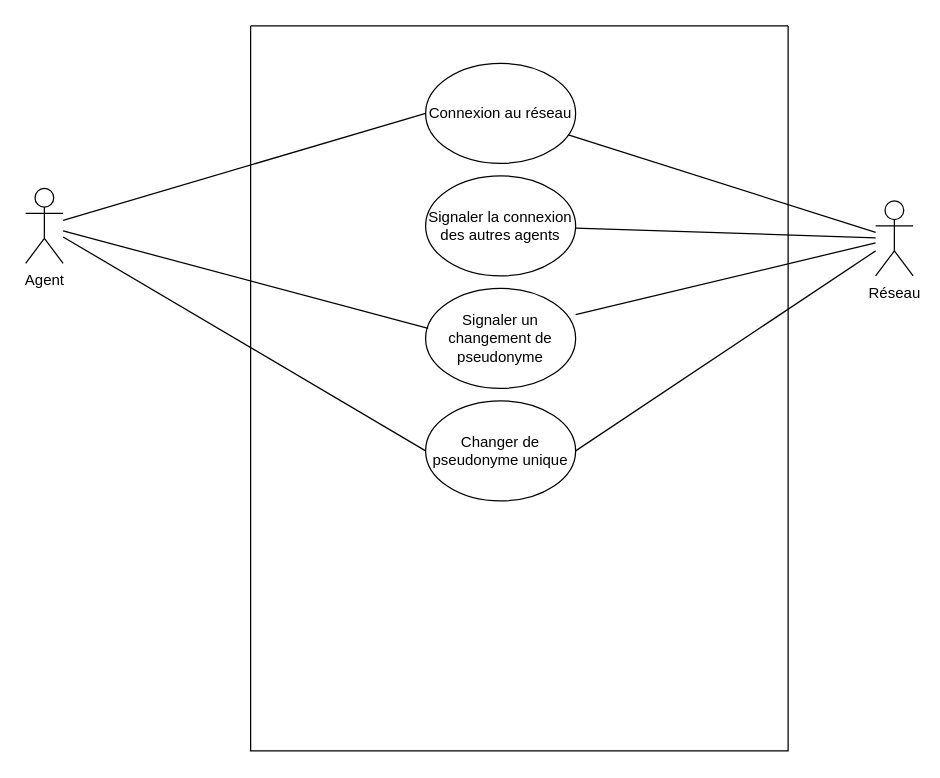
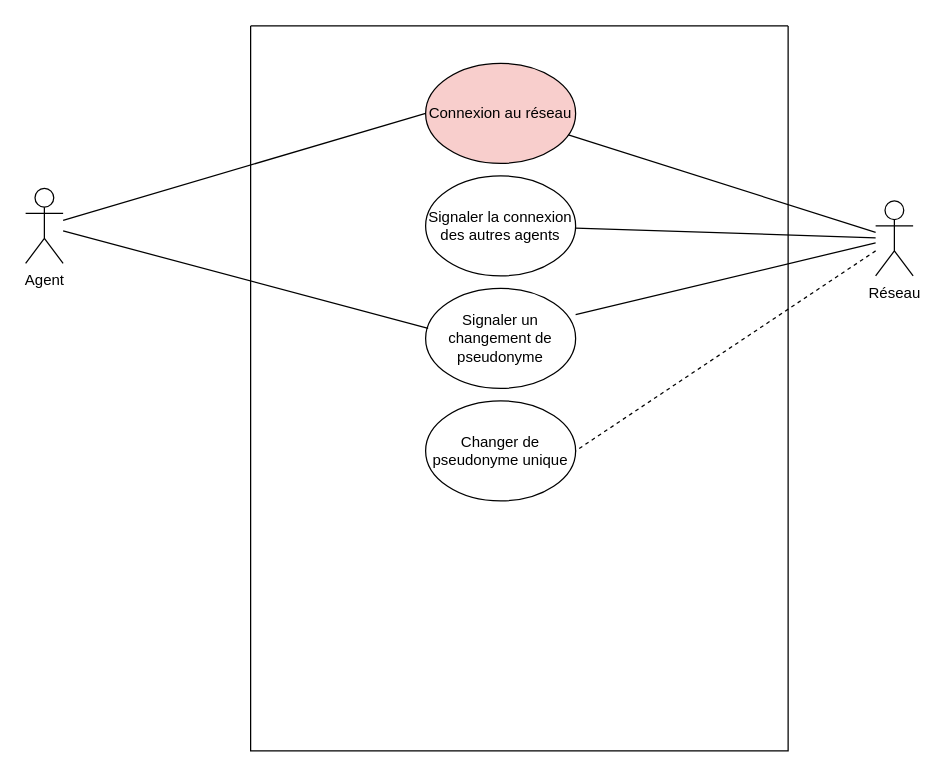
(501, 113) -> (501, 113)
(244, 344) -> none
(725, 351) -> (725, 351)
